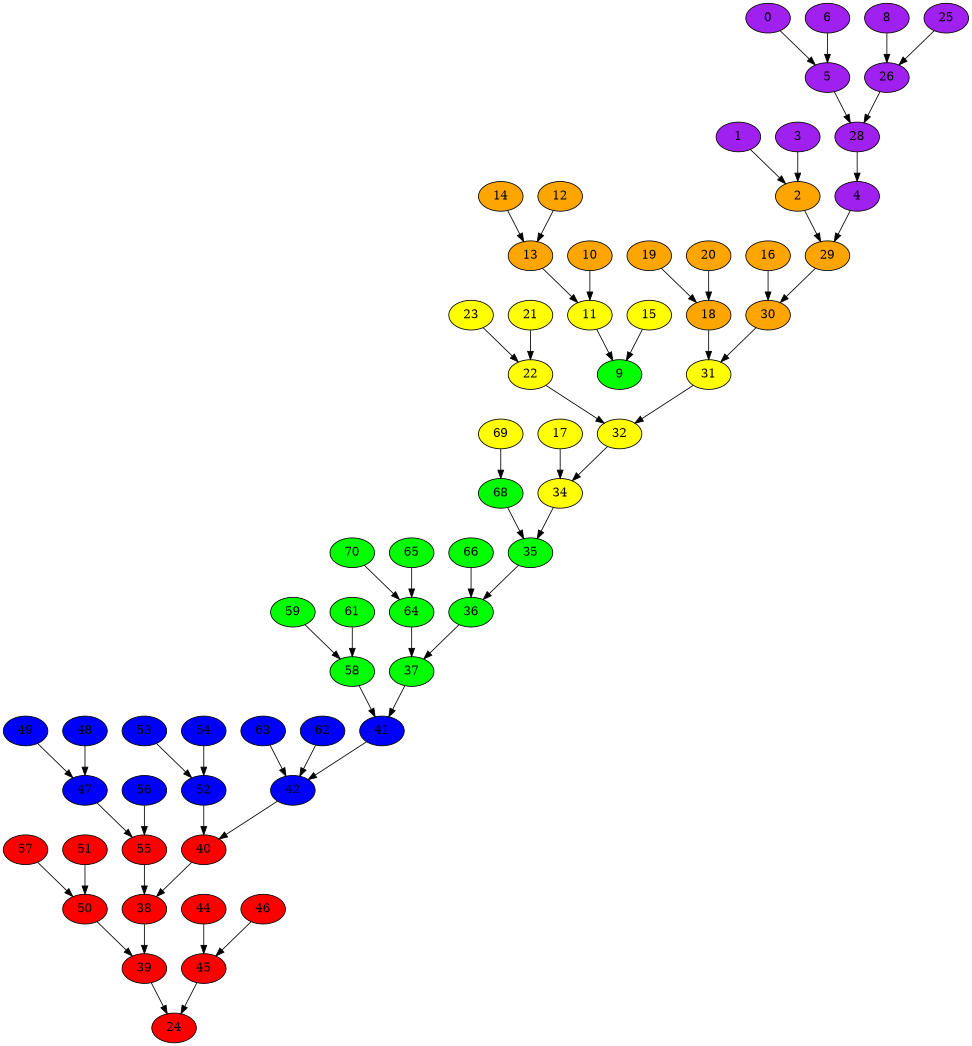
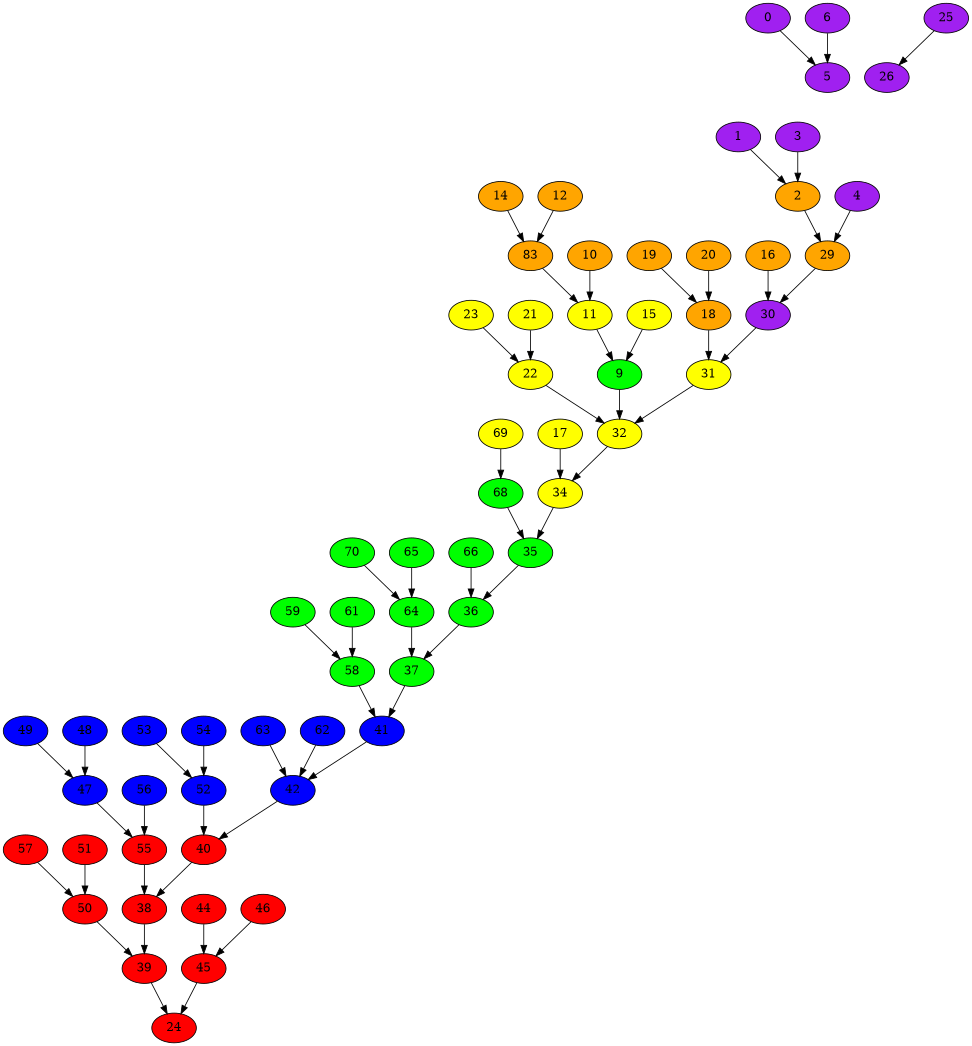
(887, 18) -> none
(857, 137) -> none
(530, 256) -> (530, 256)
(768, 315) -> (768, 315)
none -> (620, 400)
